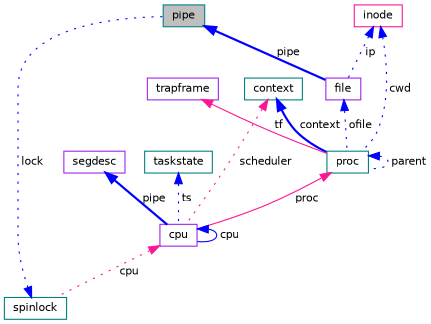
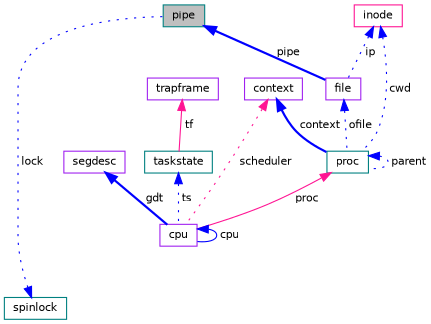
(273, 89) -> (273, 89)
(269, 130) -> (180, 131)
(153, 199) -> (153, 199)
(102, 274) -> none
